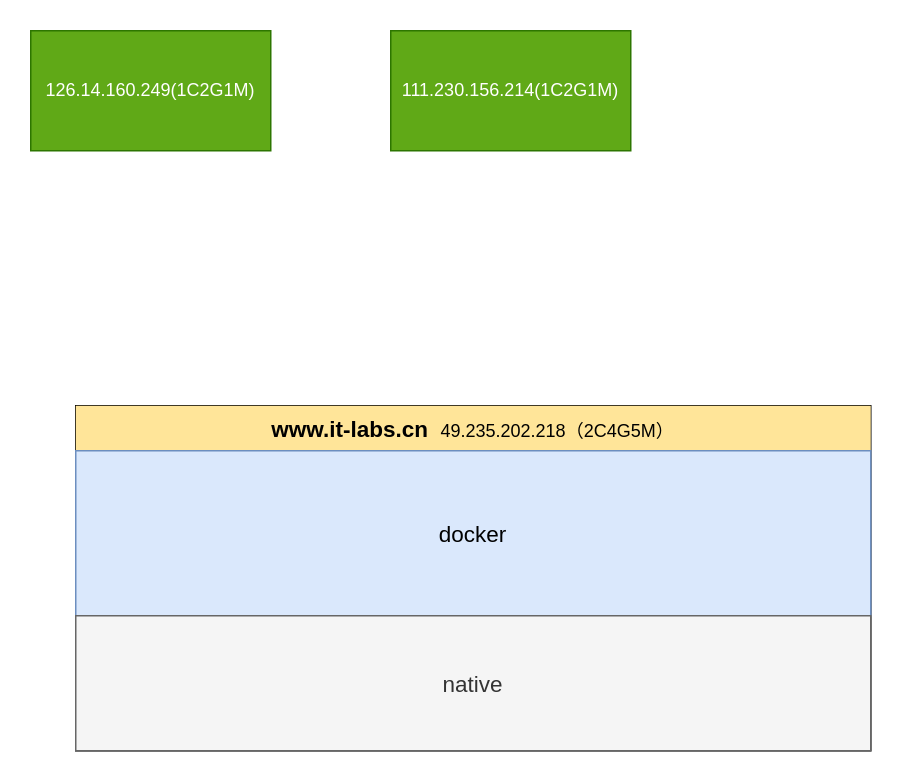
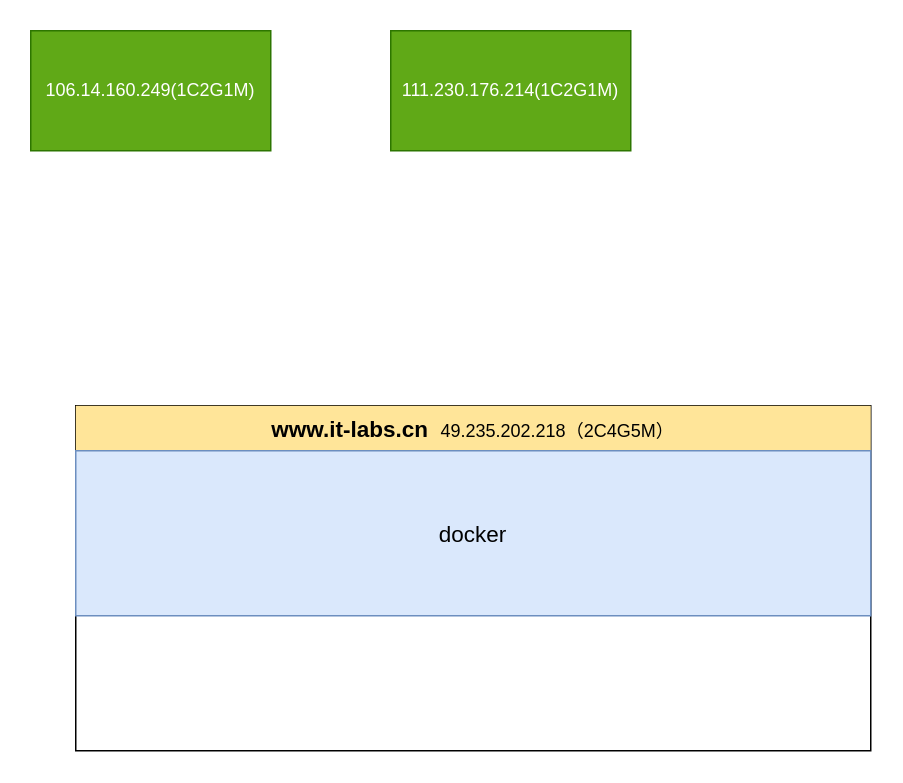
(151, 91) -> (151, 91)
(511, 91) -> (511, 91)
(473, 683) -> none
